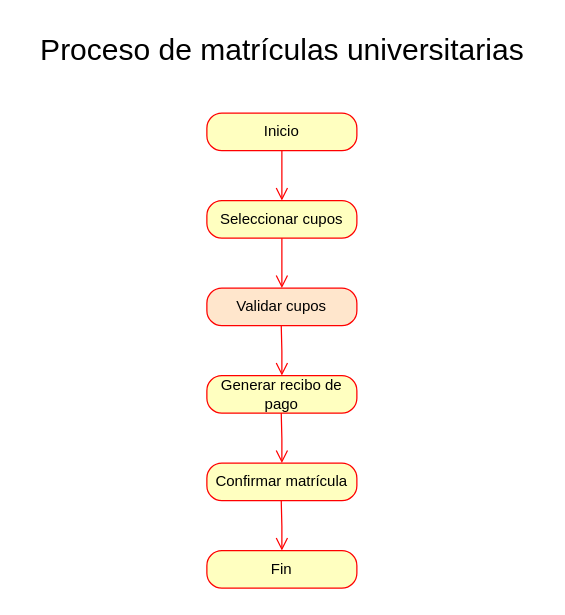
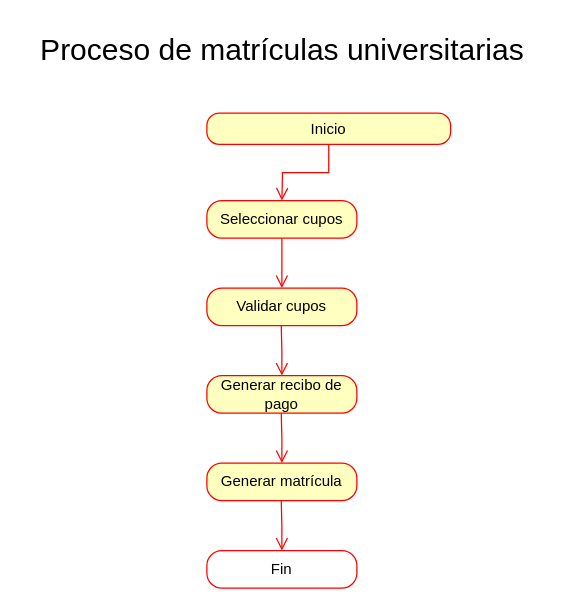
(282, 132) -> (329, 129)
(282, 307) -> (282, 307)
(282, 482) -> (282, 482)
(282, 569) -> (282, 569)
